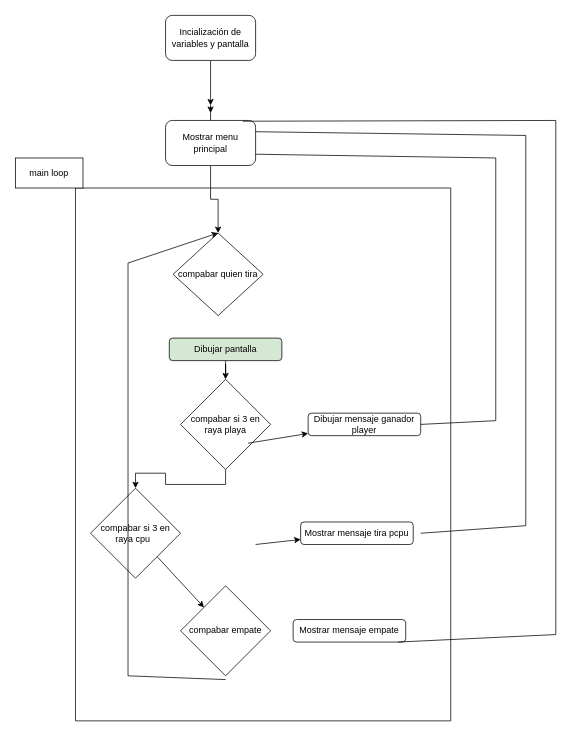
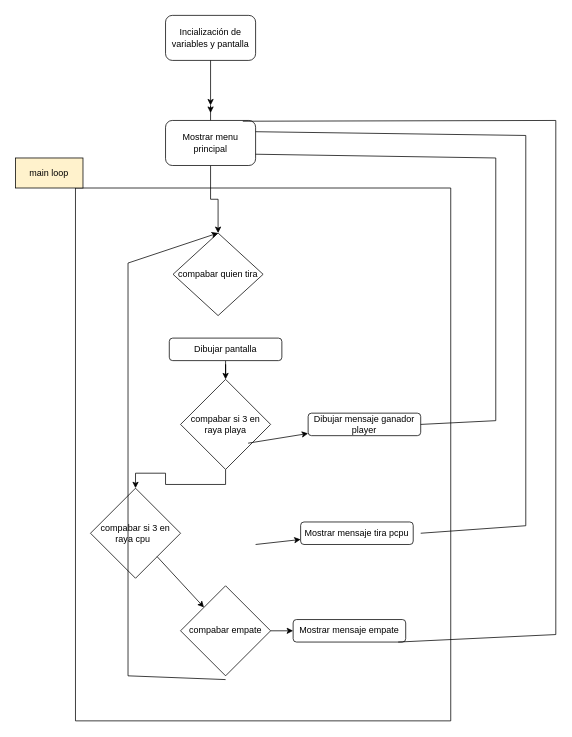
(49, 173) -> (49, 173)
(225, 349) -> (225, 349)
none -> (279, 630)
